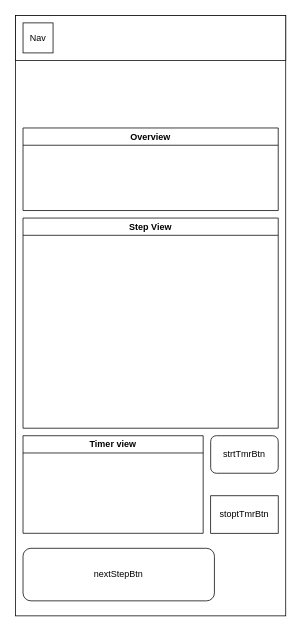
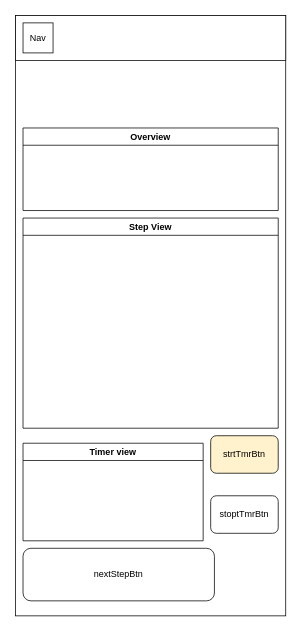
(244, 454) -> (244, 454)
(113, 484) -> (113, 492)
(244, 514) -> (244, 514)
